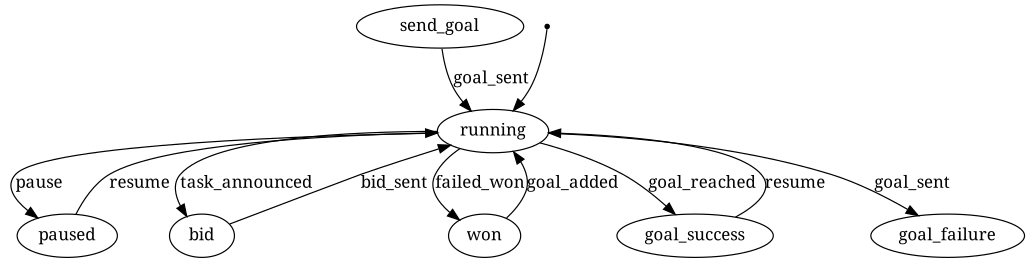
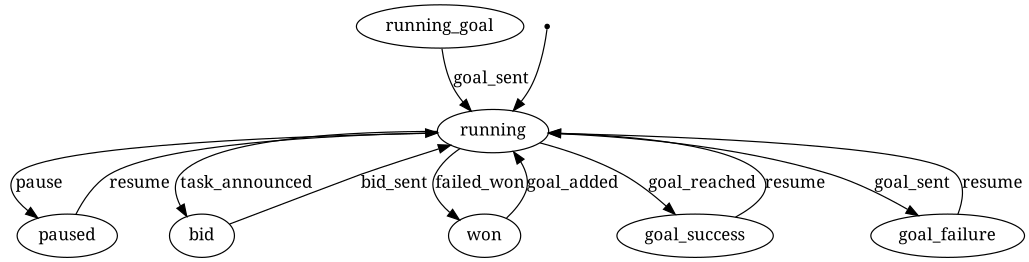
(440, 26) -> (440, 26)
none -> (781, 143)
